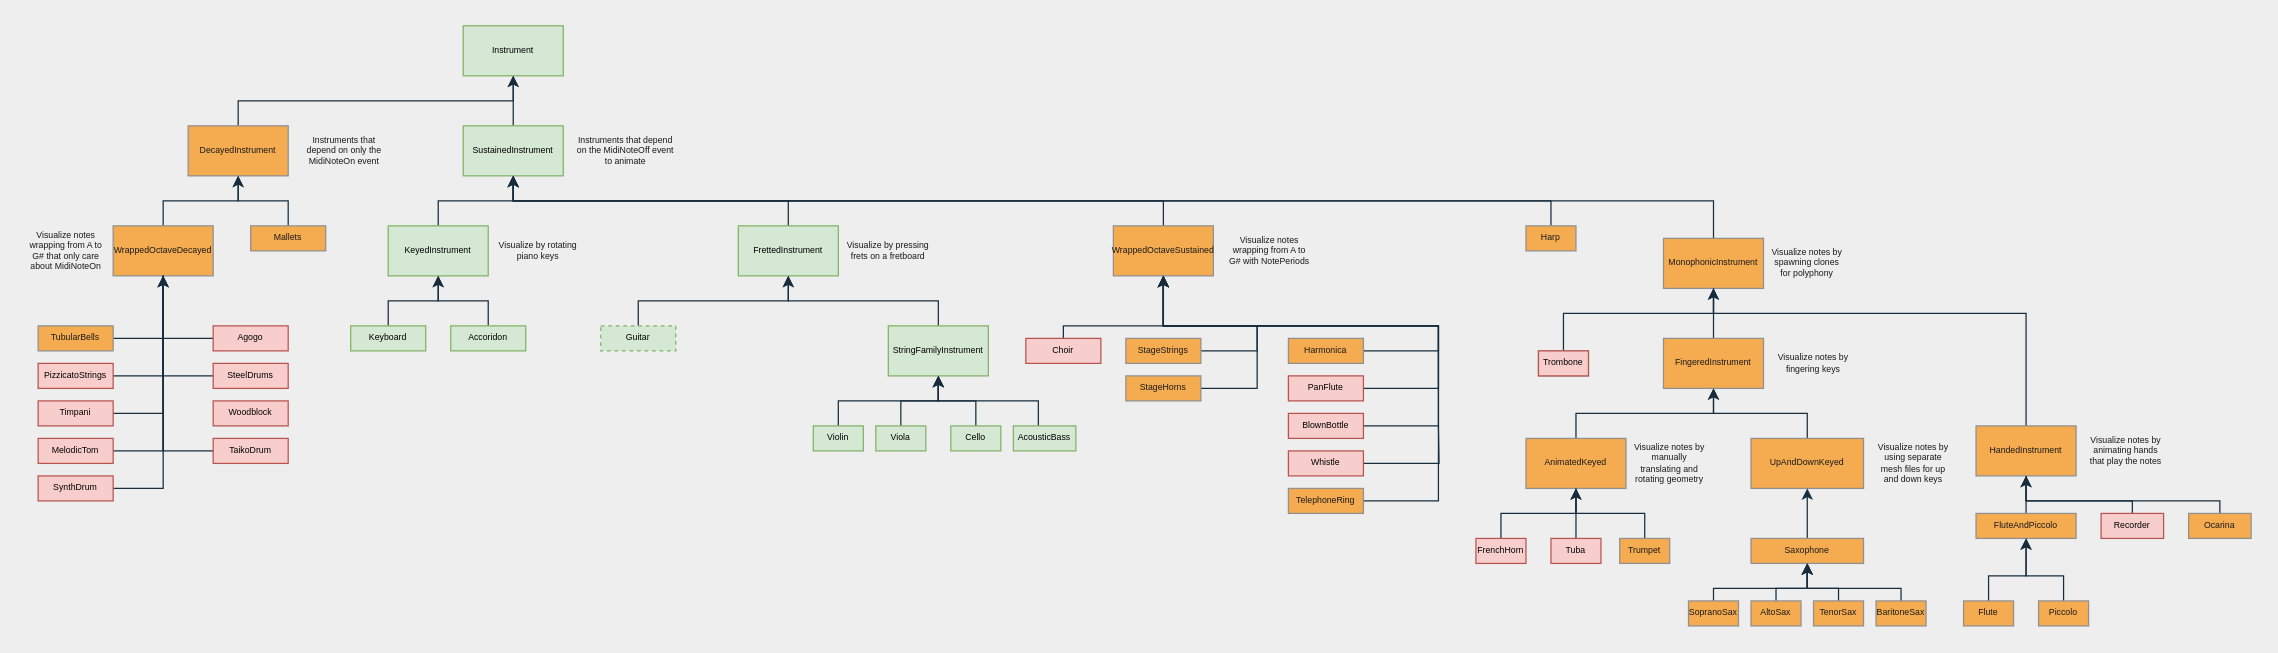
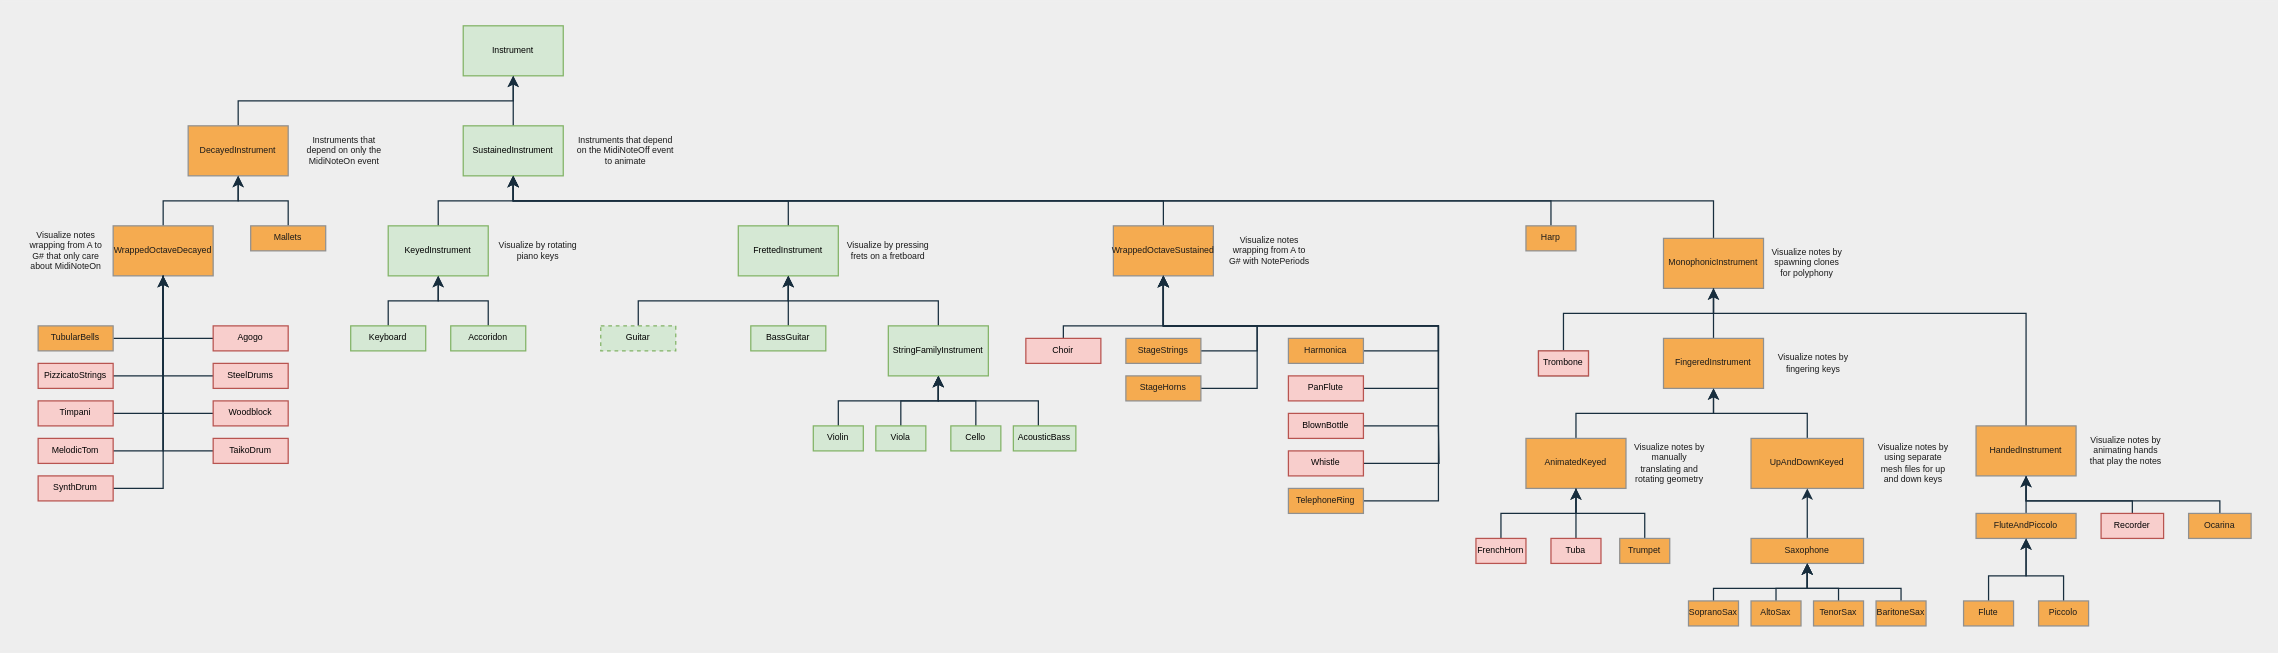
none -> (788, 315)
none -> (788, 338)
none -> (189, 413)
